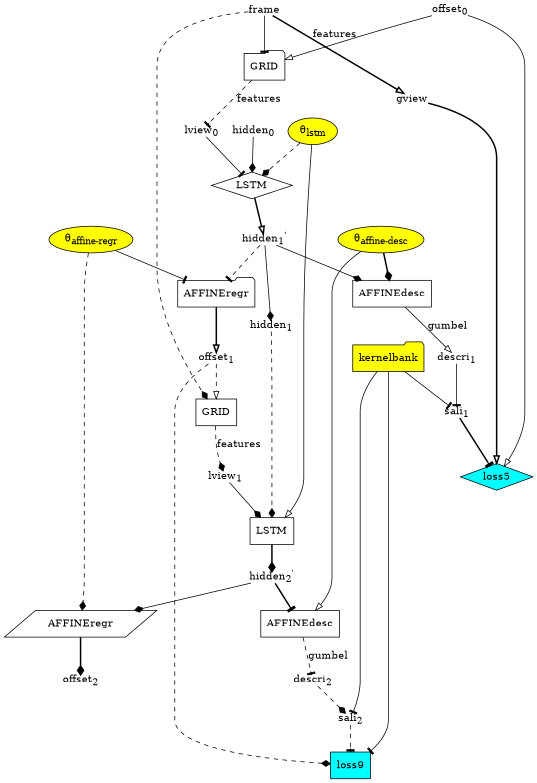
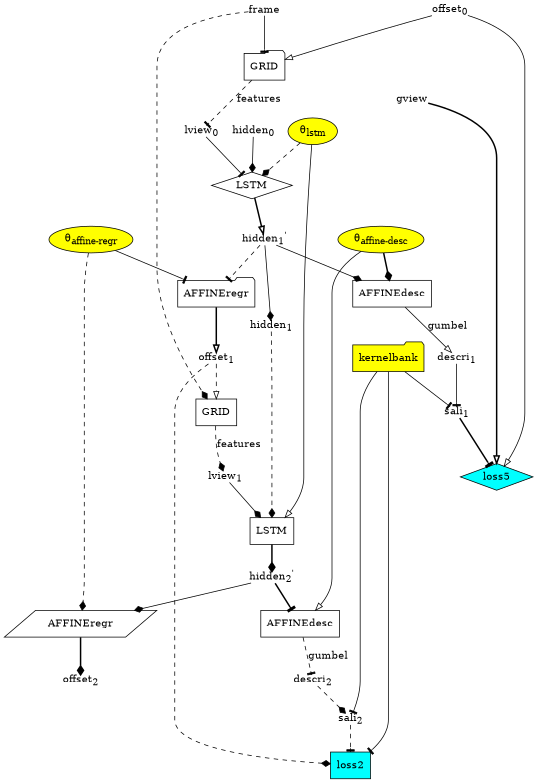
(335, 53) -> none
(351, 765) -> (351, 765)
